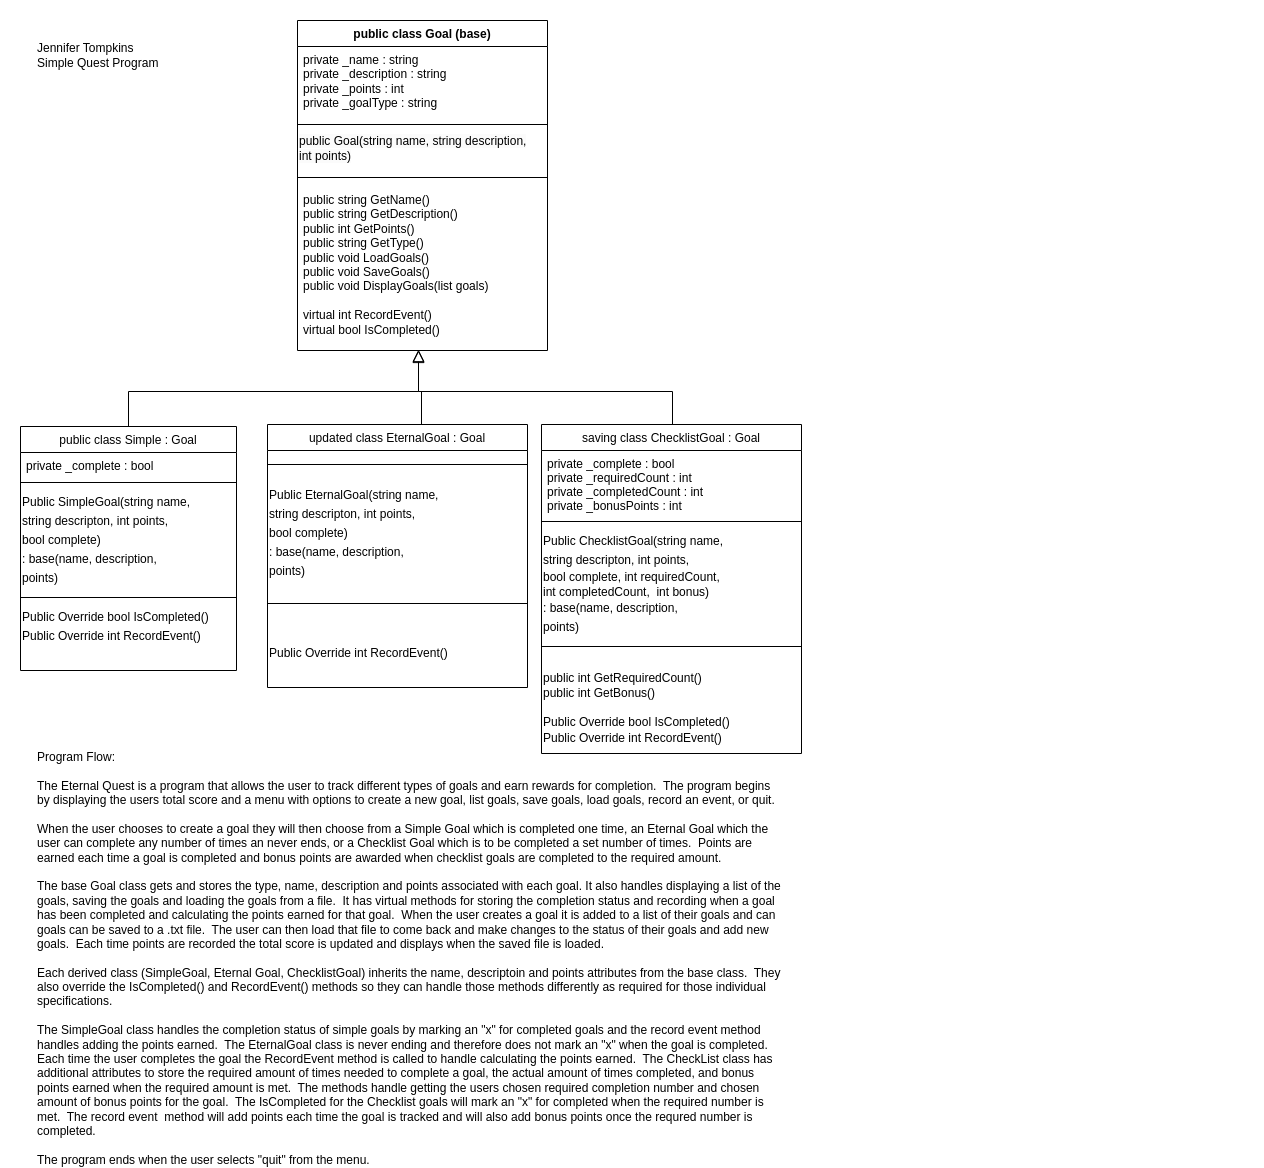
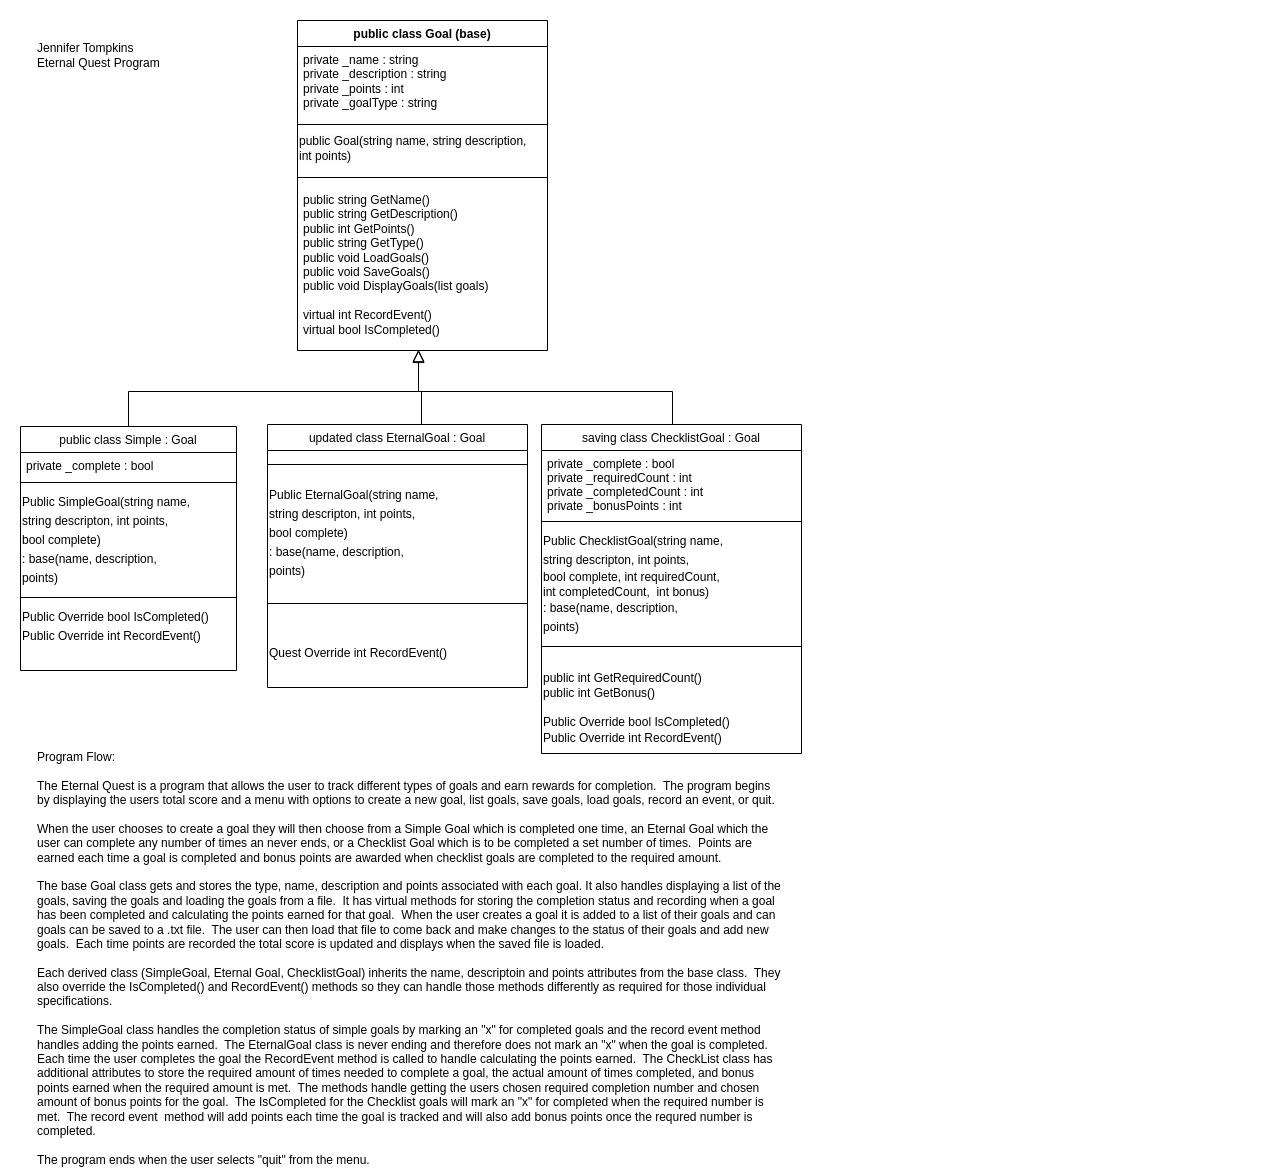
(98, 56) -> (103, 56)
(369, 654) -> (369, 654)
